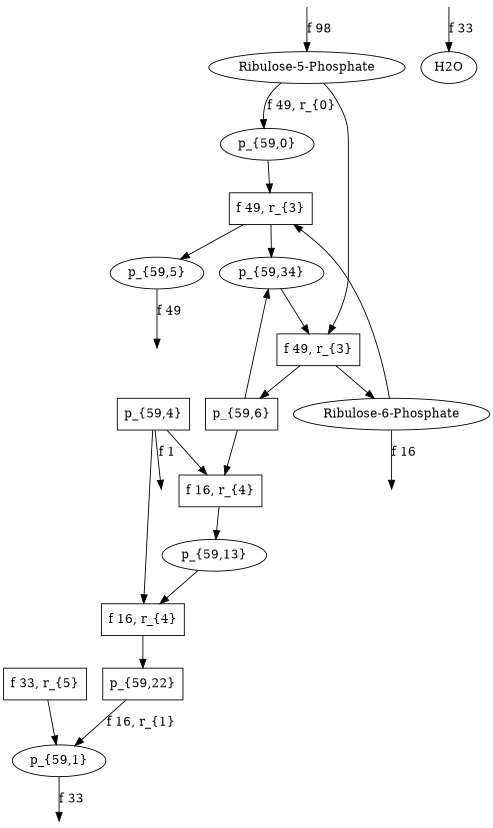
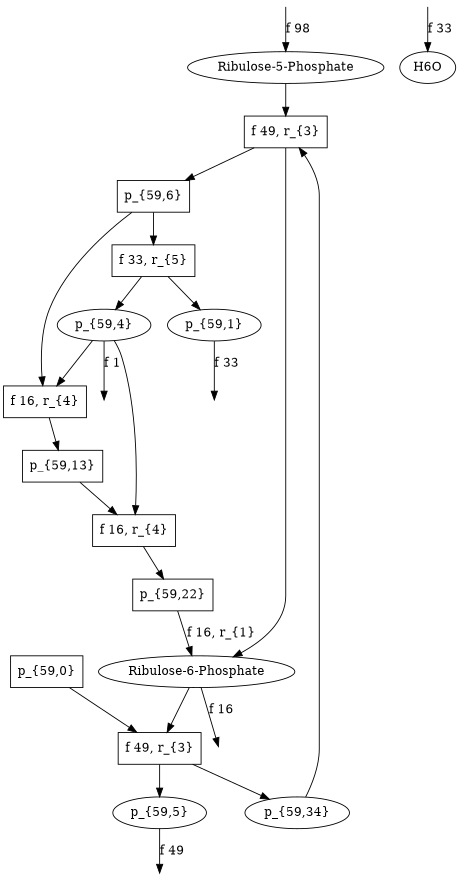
(449, 68) -> (428, 68)
(267, 99) -> none
(267, 144) -> (47, 672)
none -> (131, 290)
(256, 348) -> (153, 224)
(153, 414) -> (104, 325)
(214, 555) -> (63, 466)
(104, 720) -> (183, 629)
